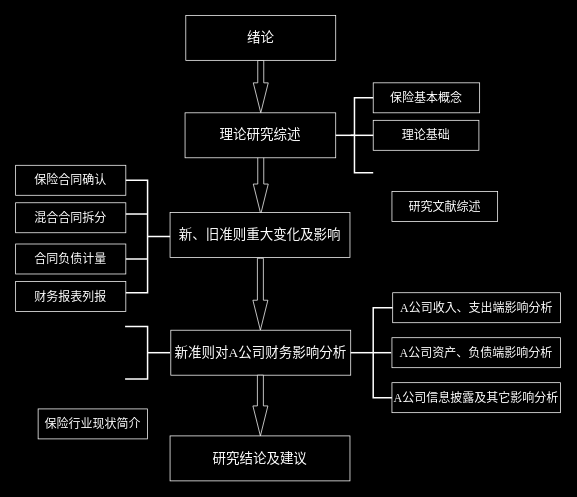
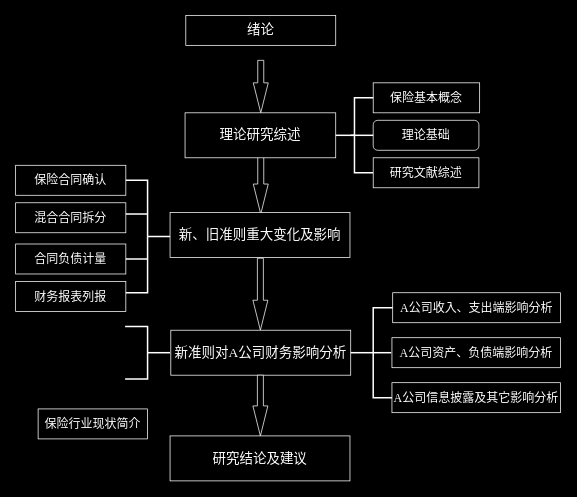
(261, 38) -> (261, 30)
(426, 135) -> (426, 135)
(445, 207) -> (426, 173)
